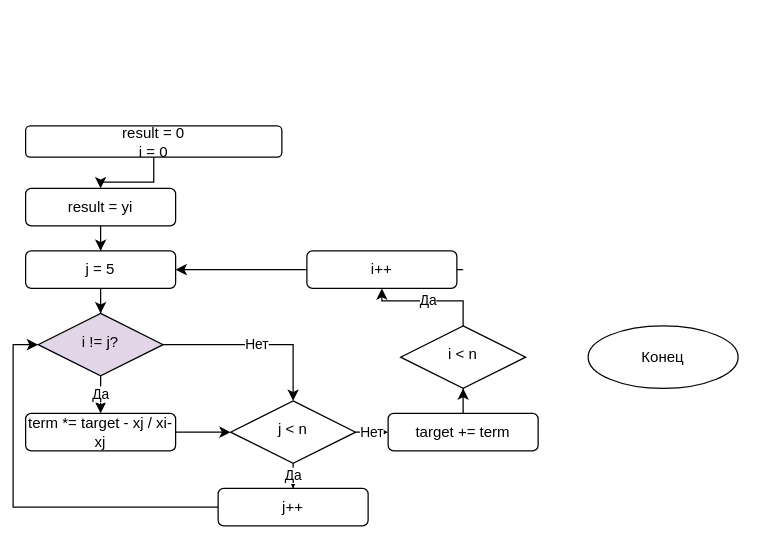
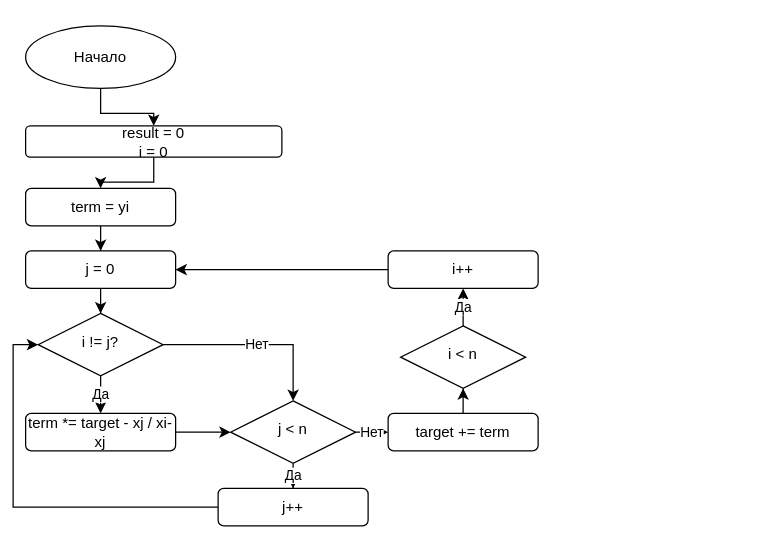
none -> (101, 57)
none -> (117, 113)
(101, 207) -> (101, 207)
(101, 269) -> (101, 269)
(382, 269) -> (463, 269)
(101, 344) -> (101, 344)
(663, 357) -> none
